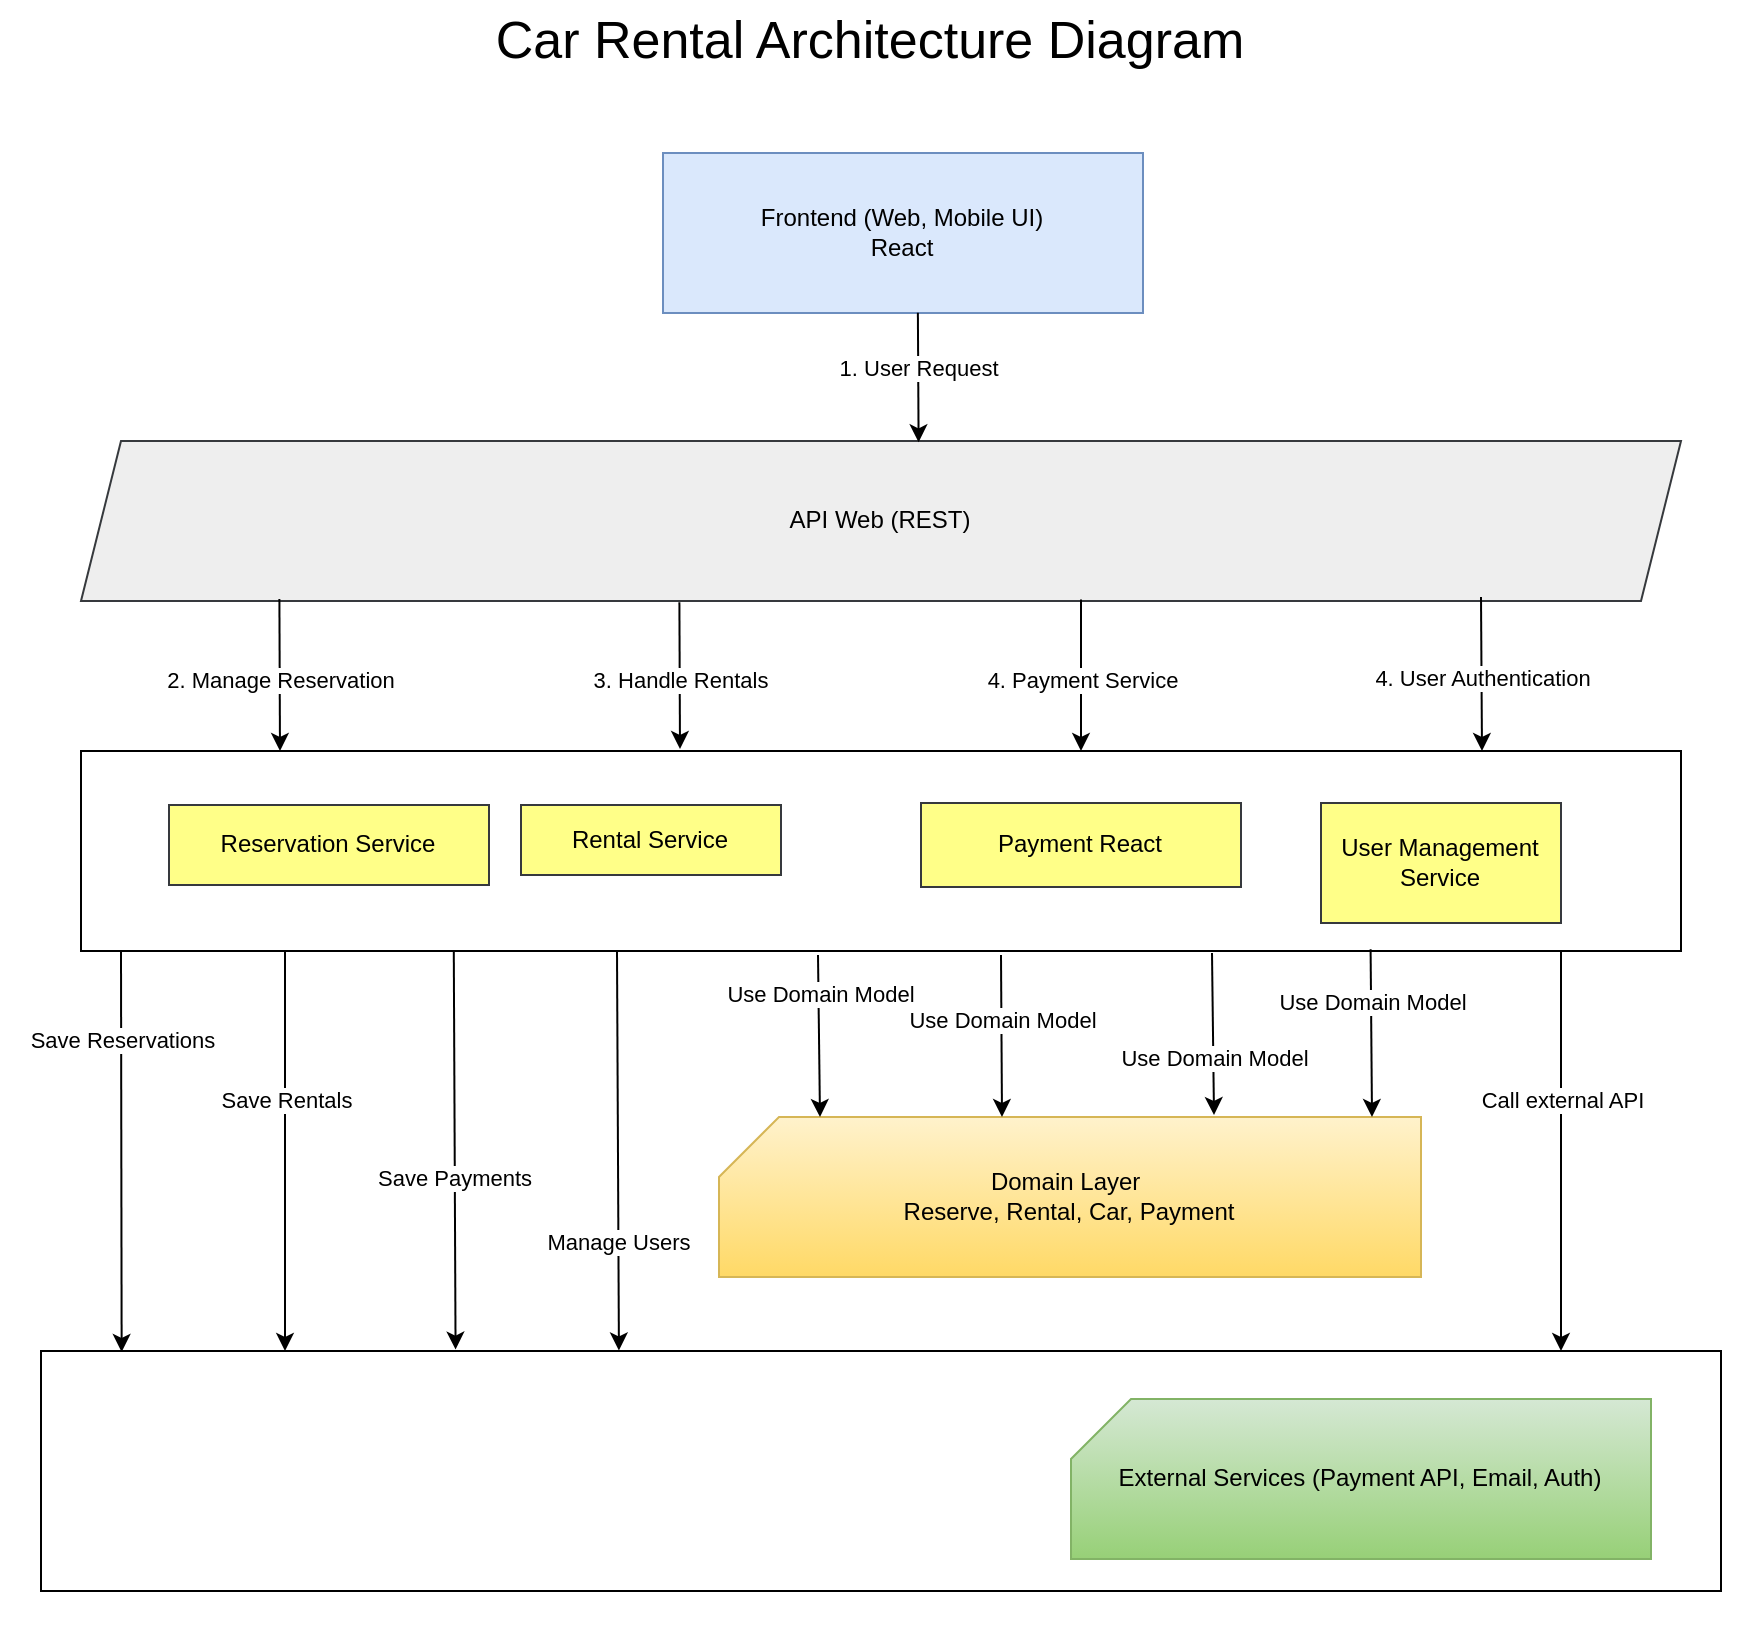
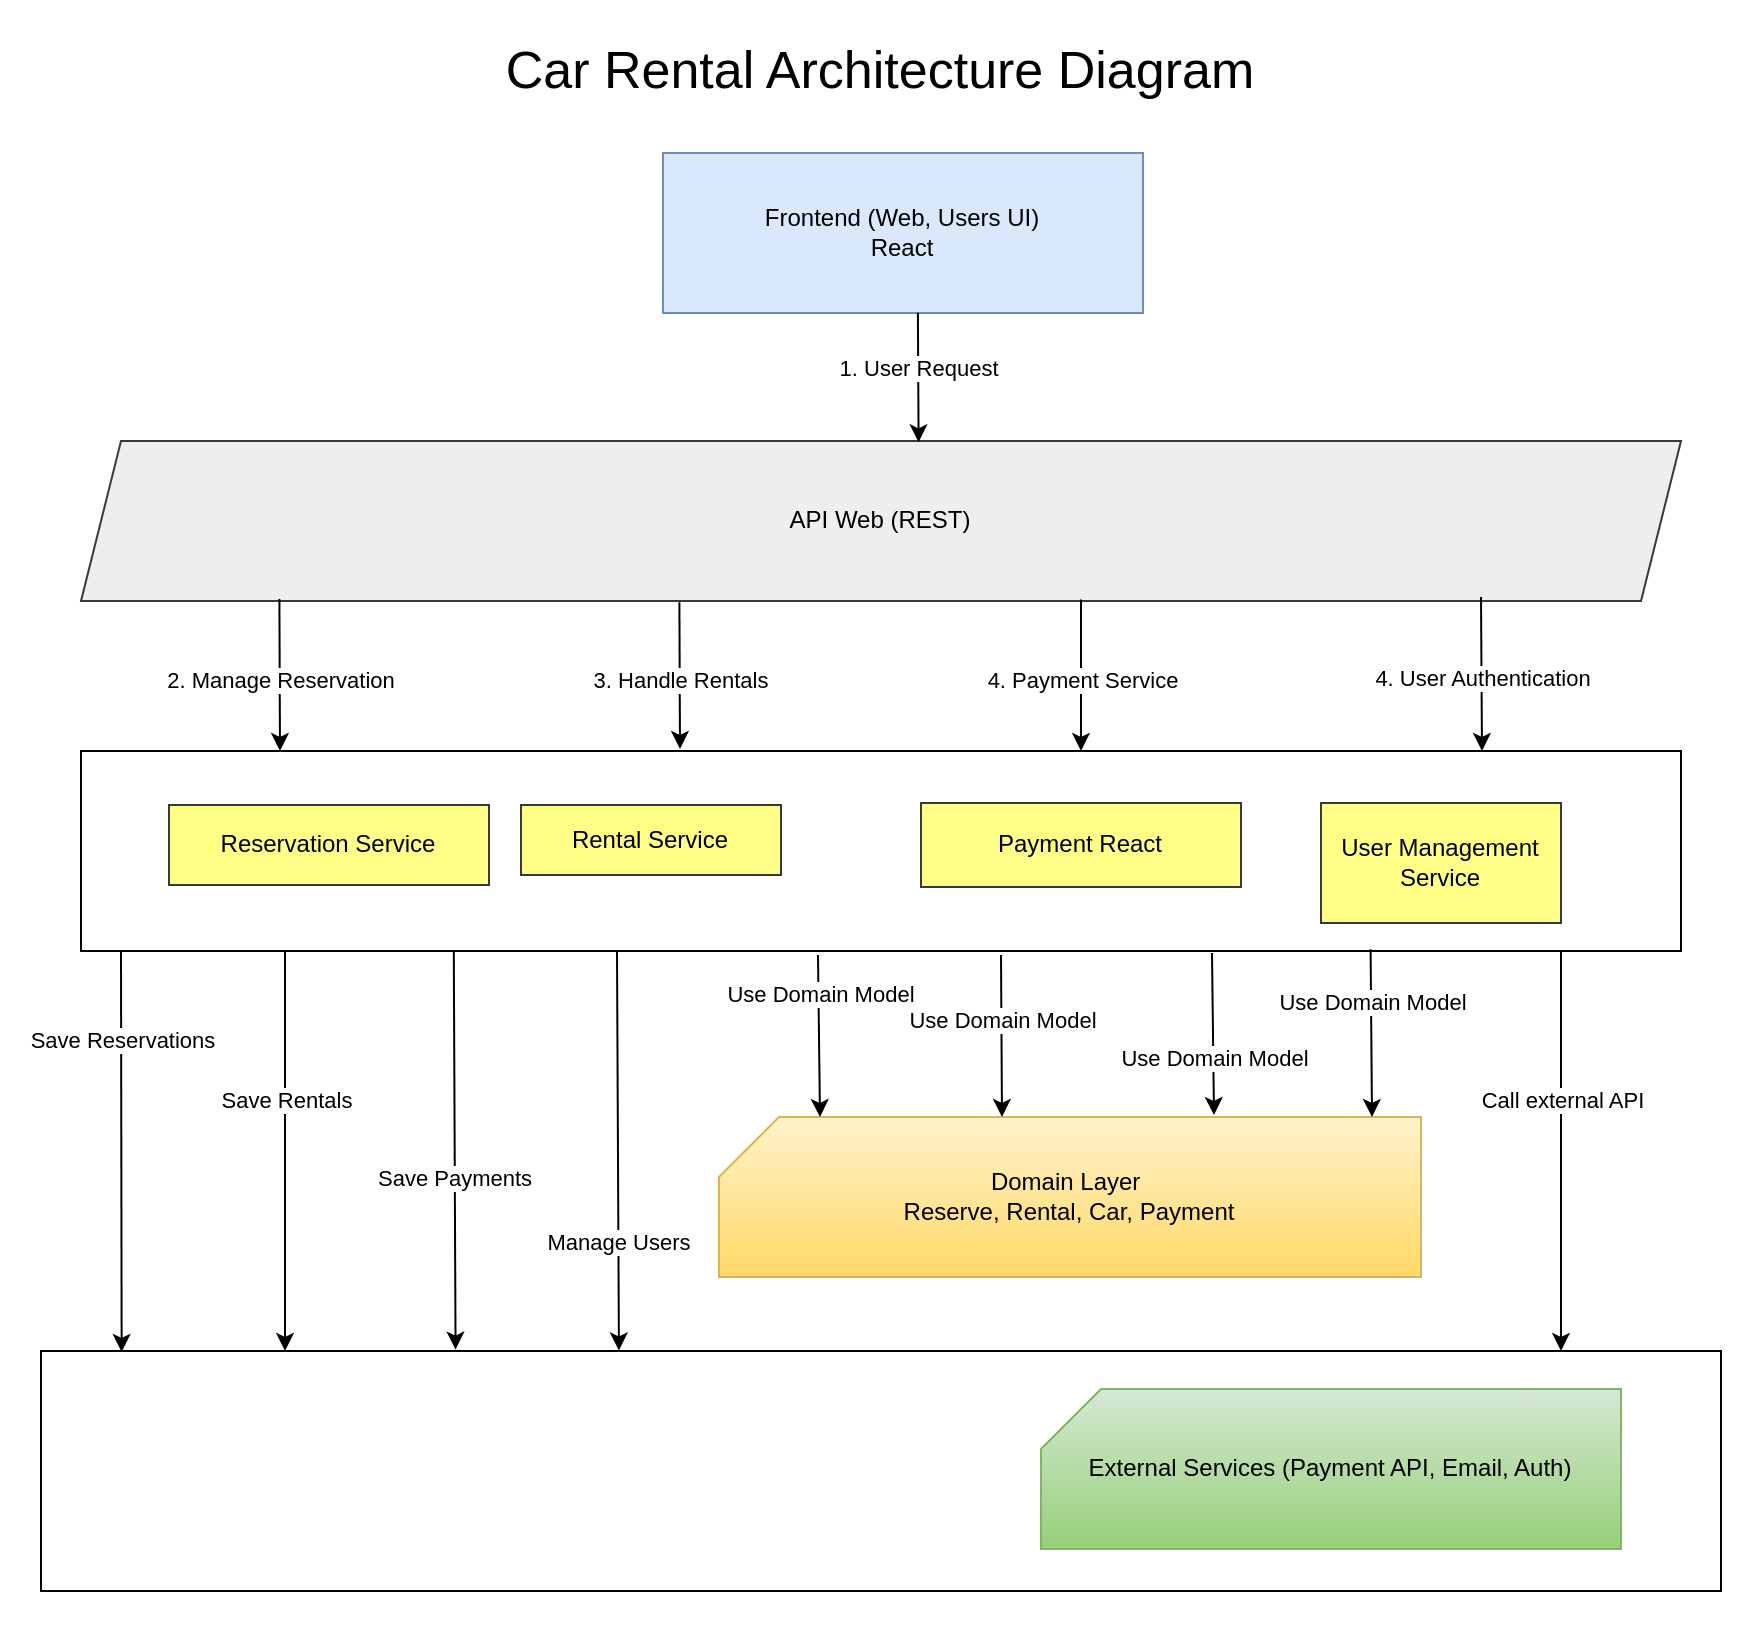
(871, 41) -> (881, 71)
(903, 233) -> (903, 233)
(1361, 1479) -> (1331, 1469)
